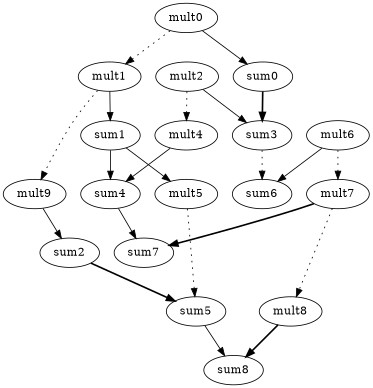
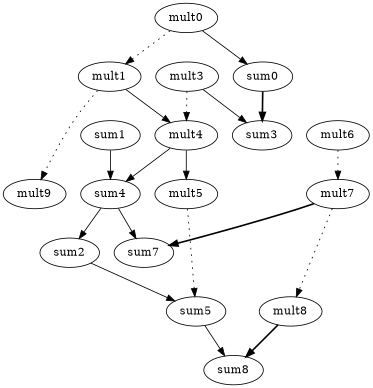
(187, 77) -> (187, 77)
(110, 102) -> (145, 104)
(144, 161) -> (186, 161)
(262, 194) -> none
(50, 220) -> (92, 220)
(129, 280) -> (129, 280)
